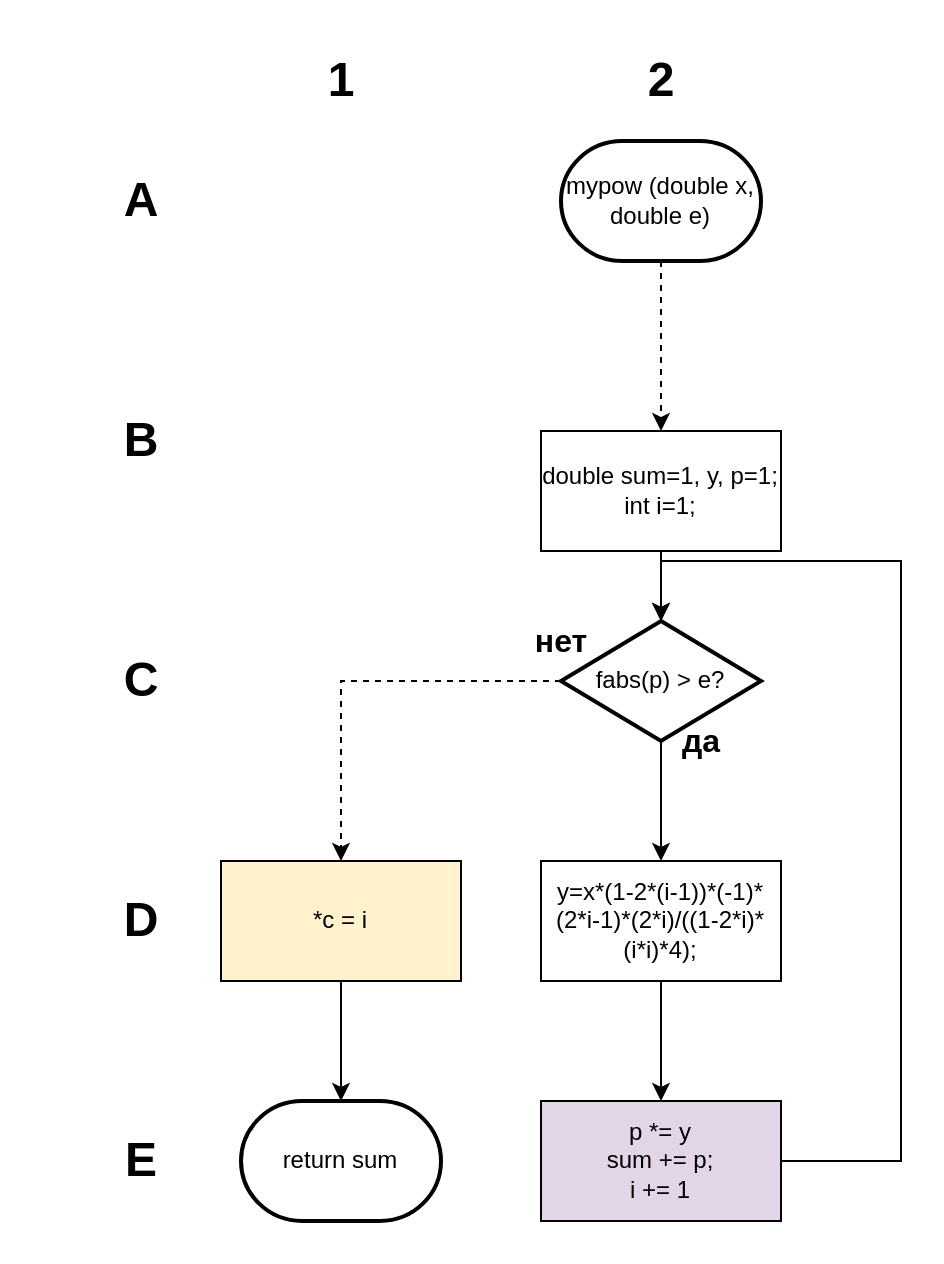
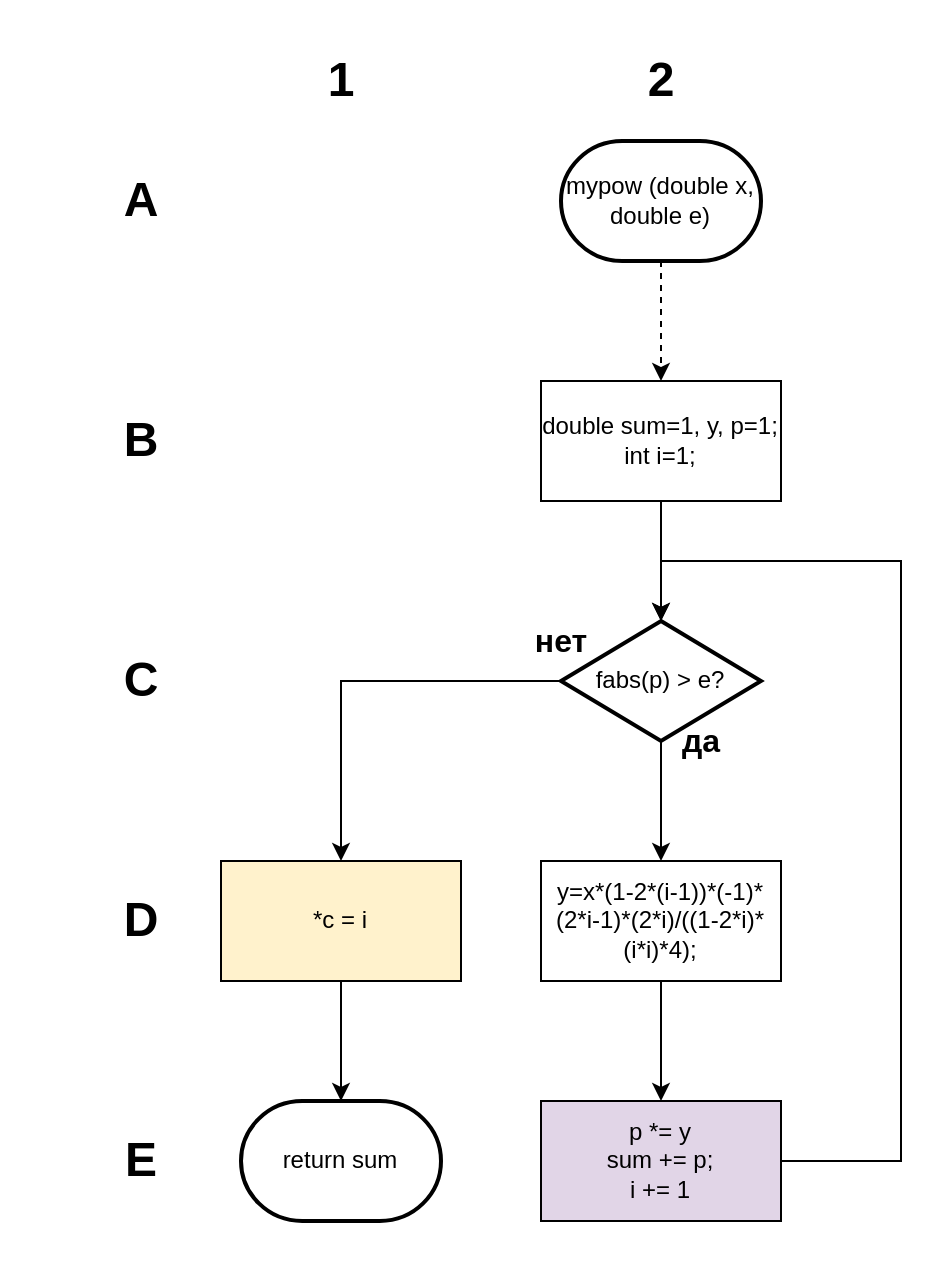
(661, 491) -> (661, 441)
(367, 681) -> (367, 681)
